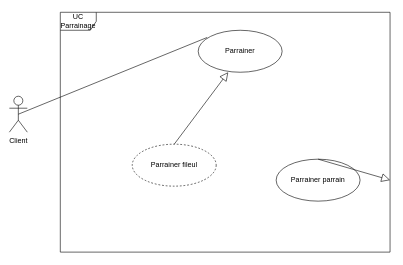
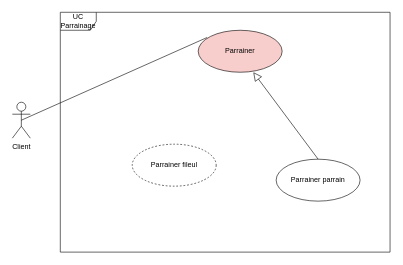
(240, 51) -> (240, 51)
(198, 112) -> none
(18, 114) -> (21, 120)
(350, 169) -> (288, 119)
